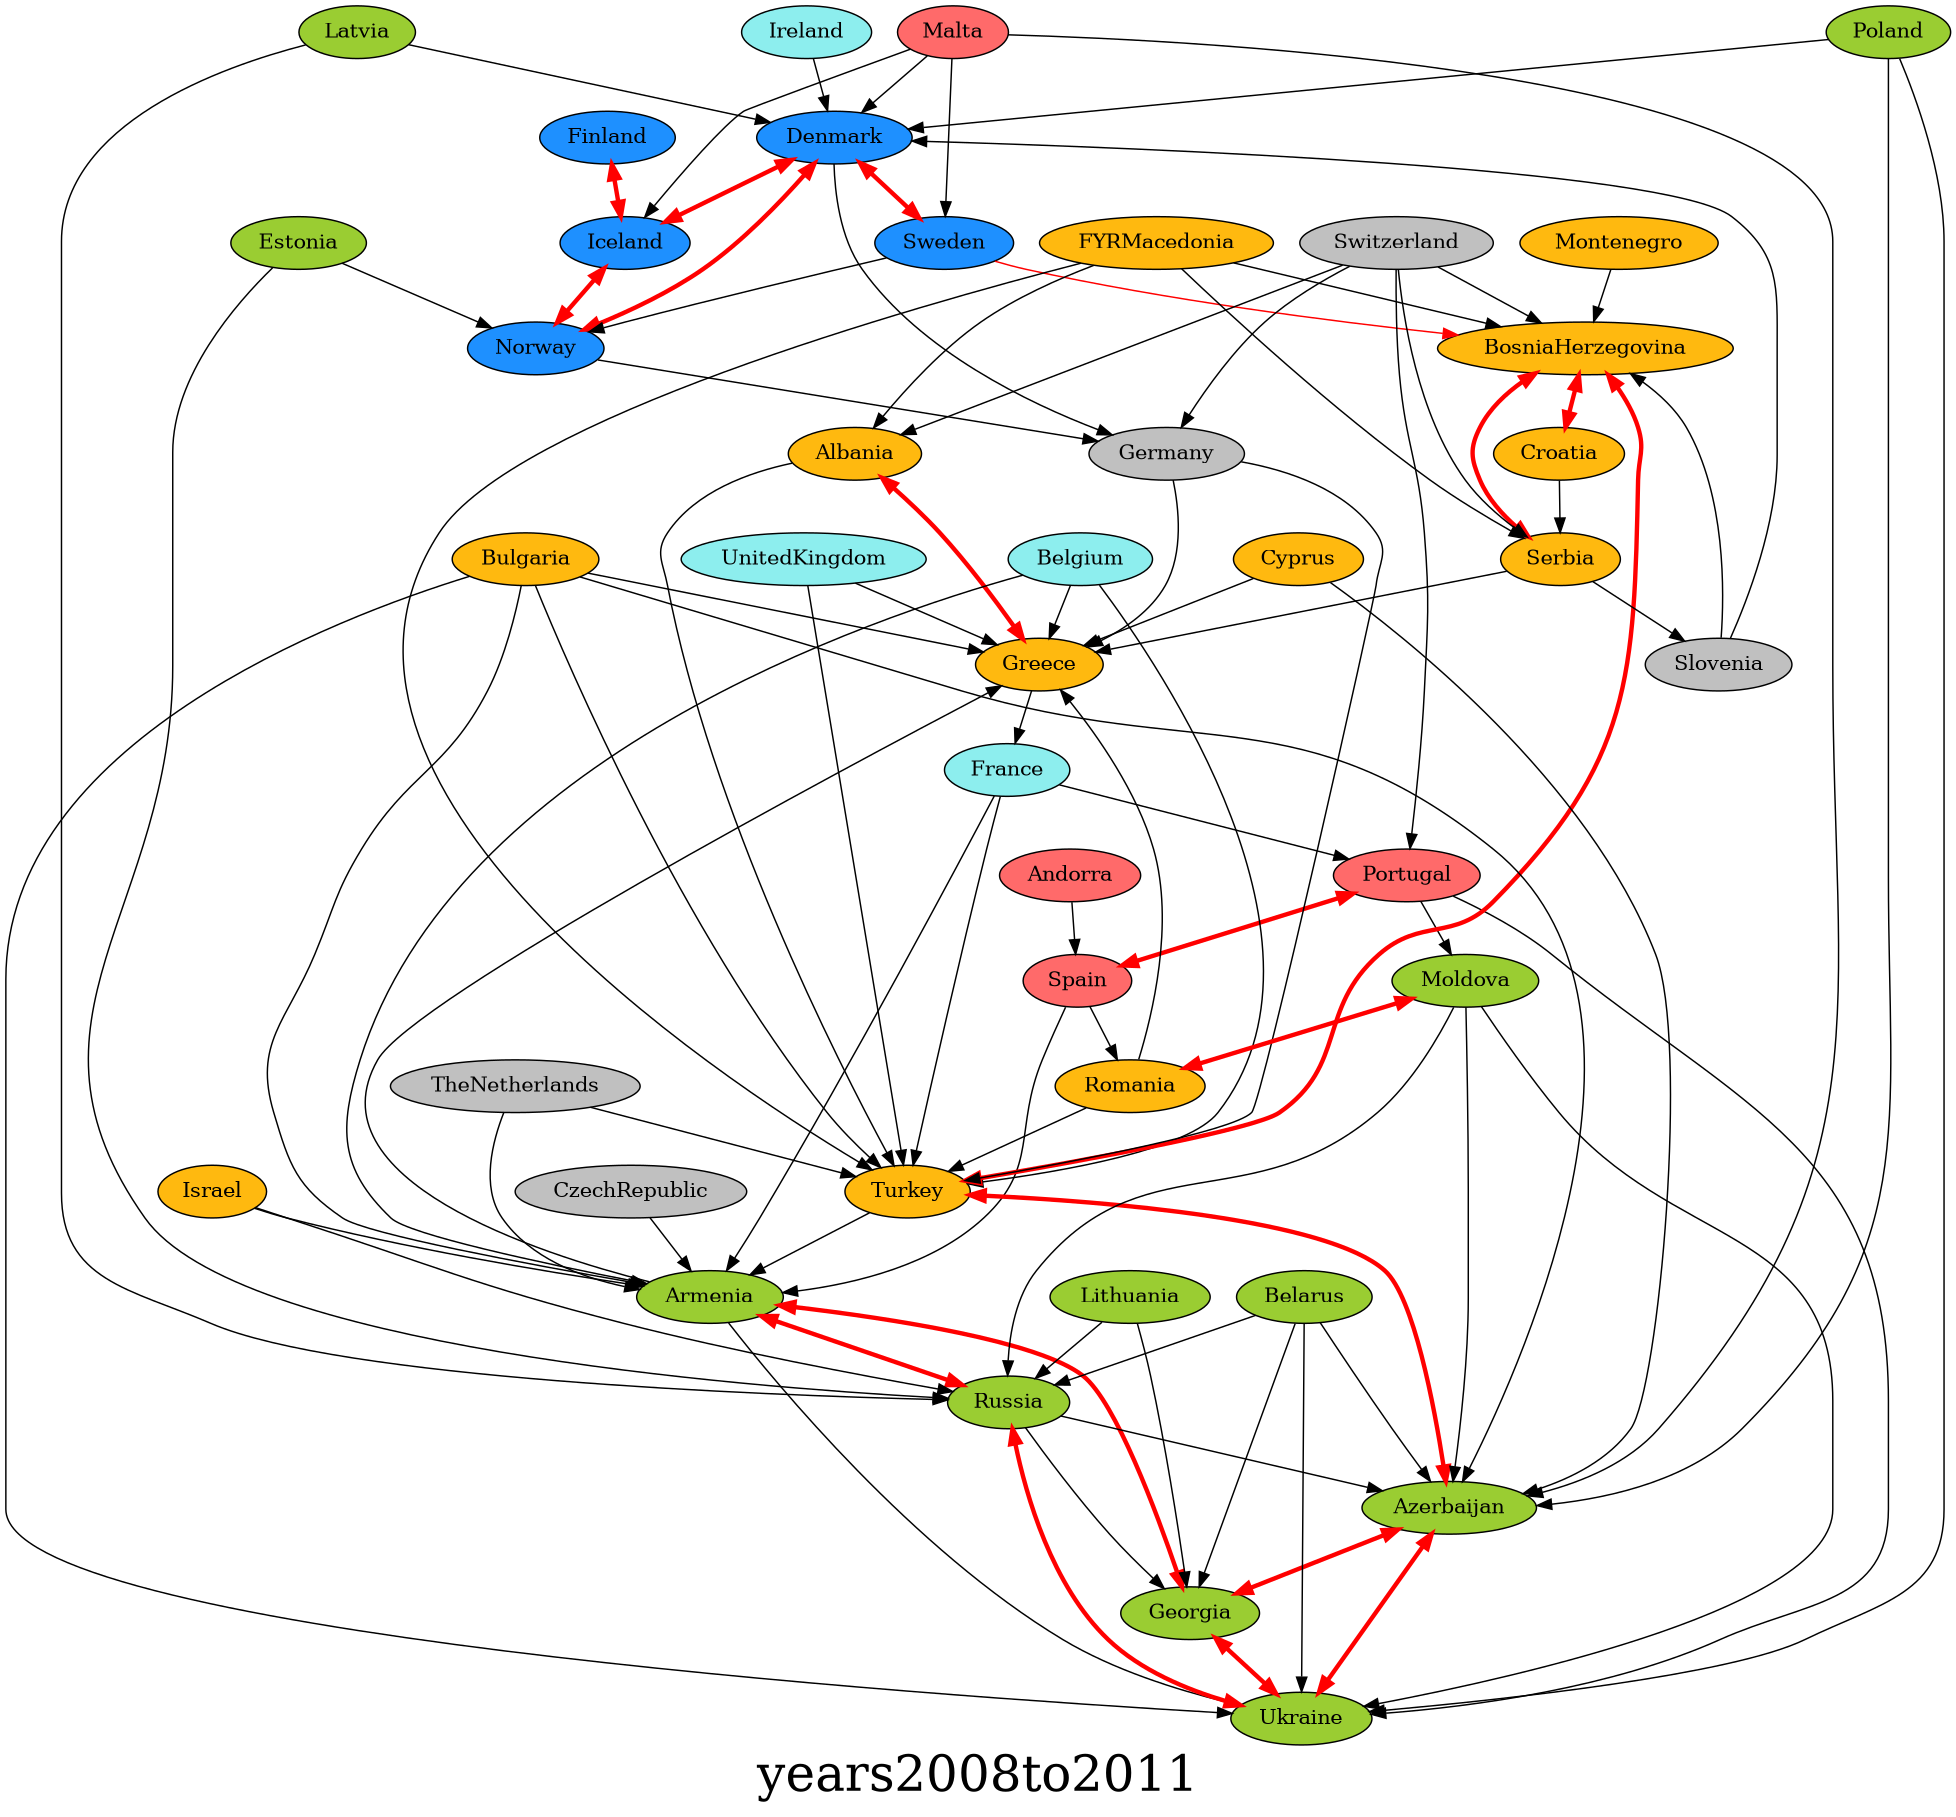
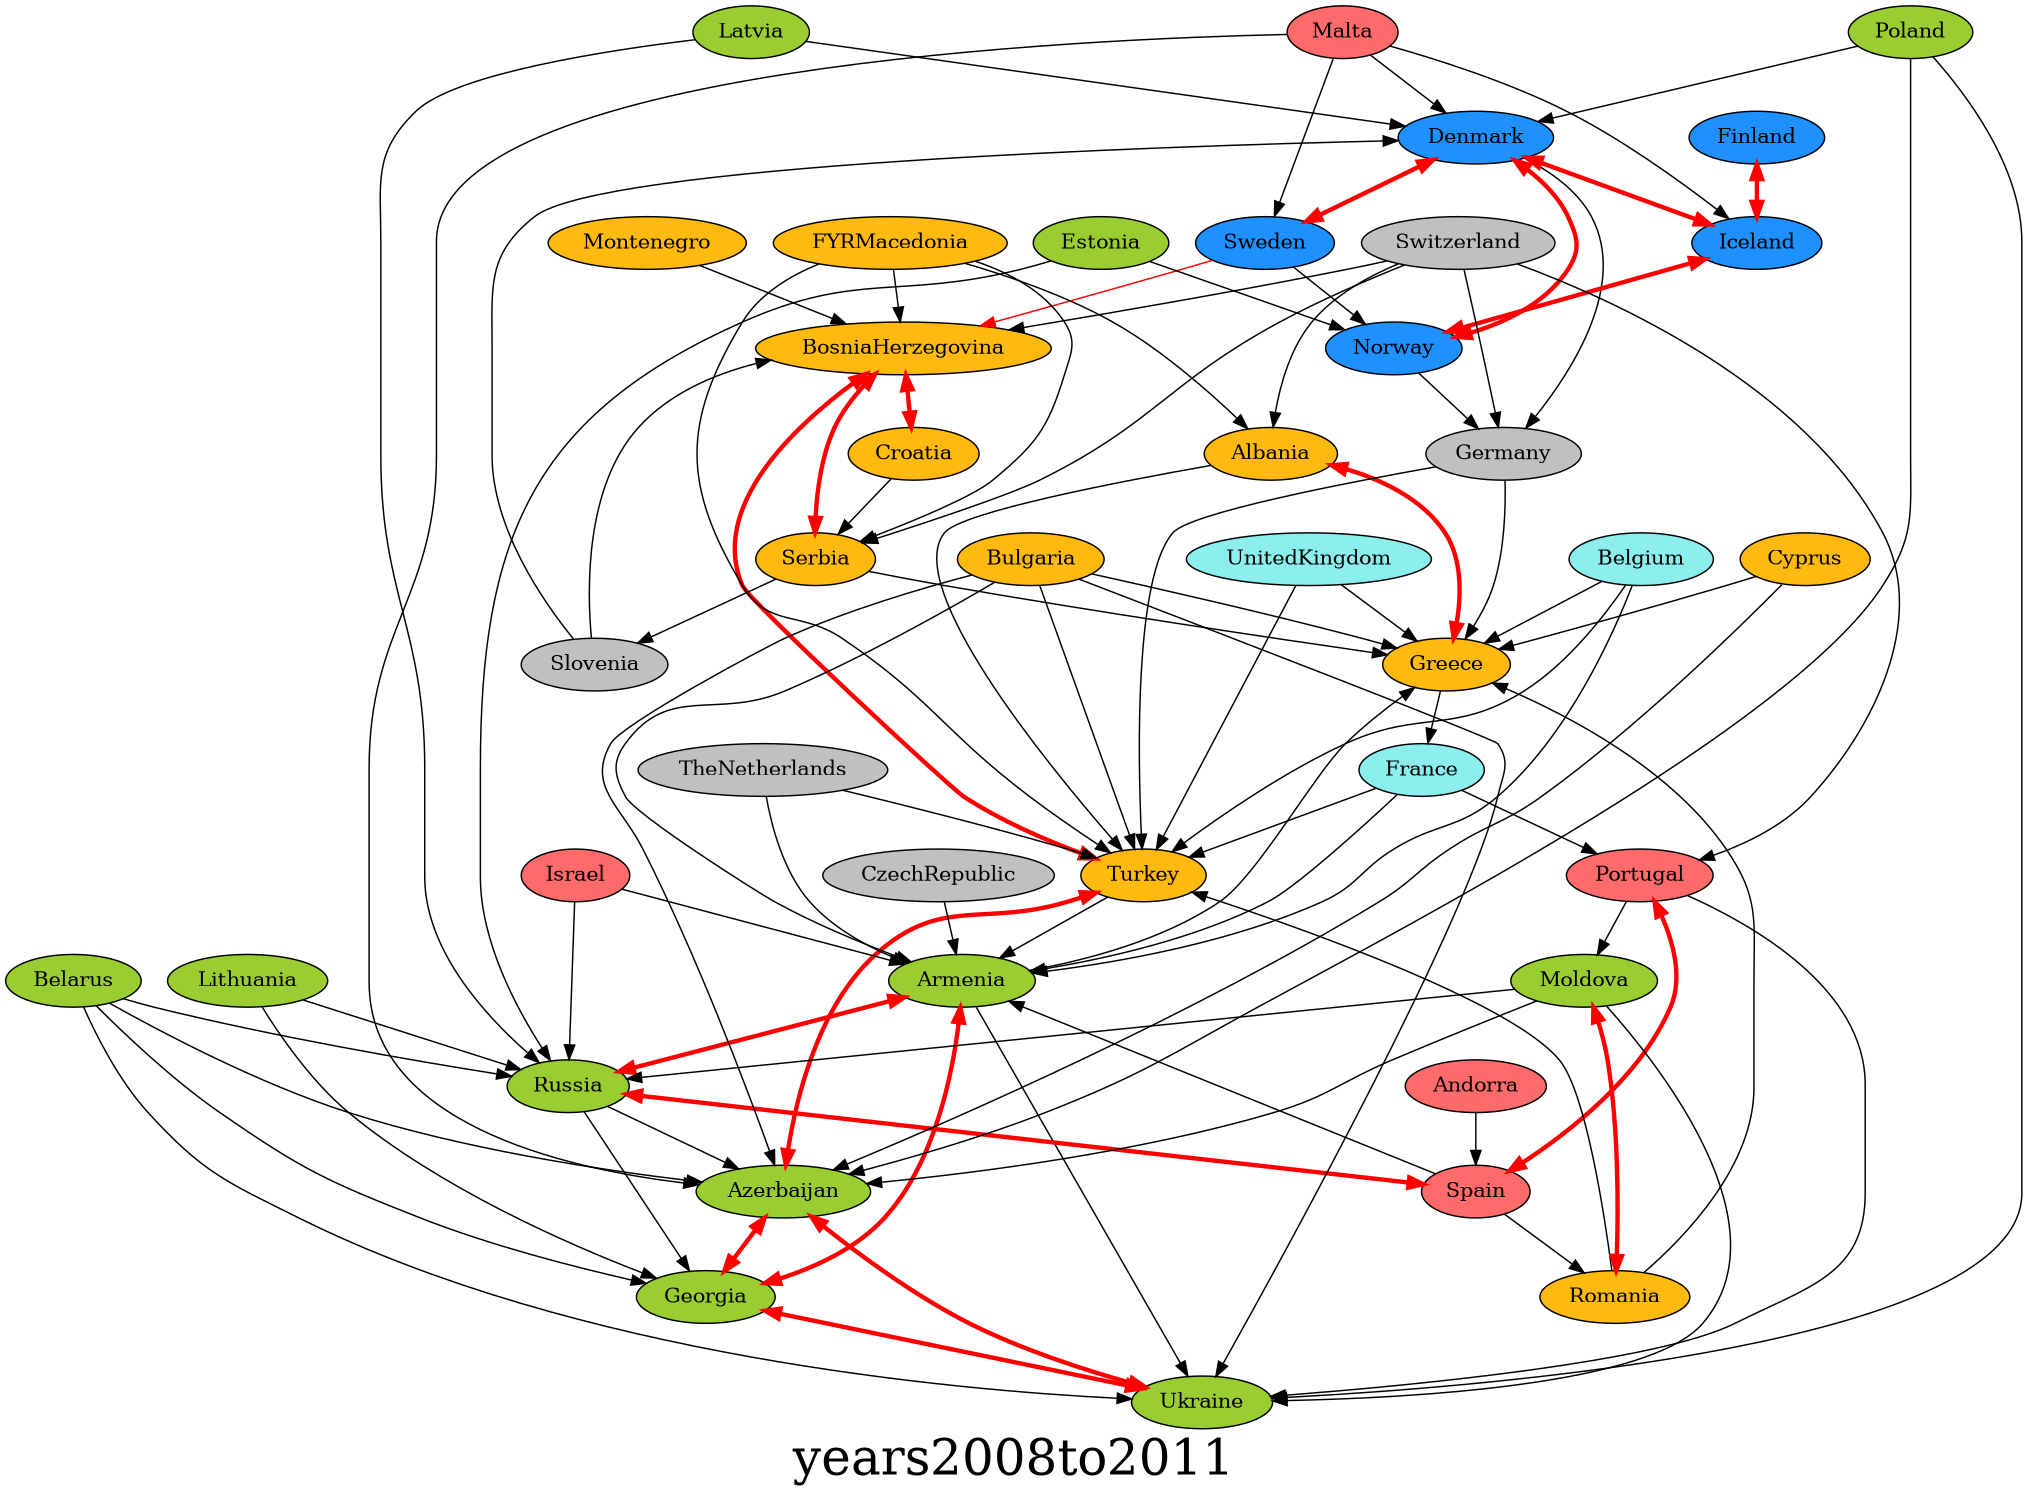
(807, 32) -> none
(212, 1192) -> (576, 875)
(1081, 1607) -> (1025, 1139)
